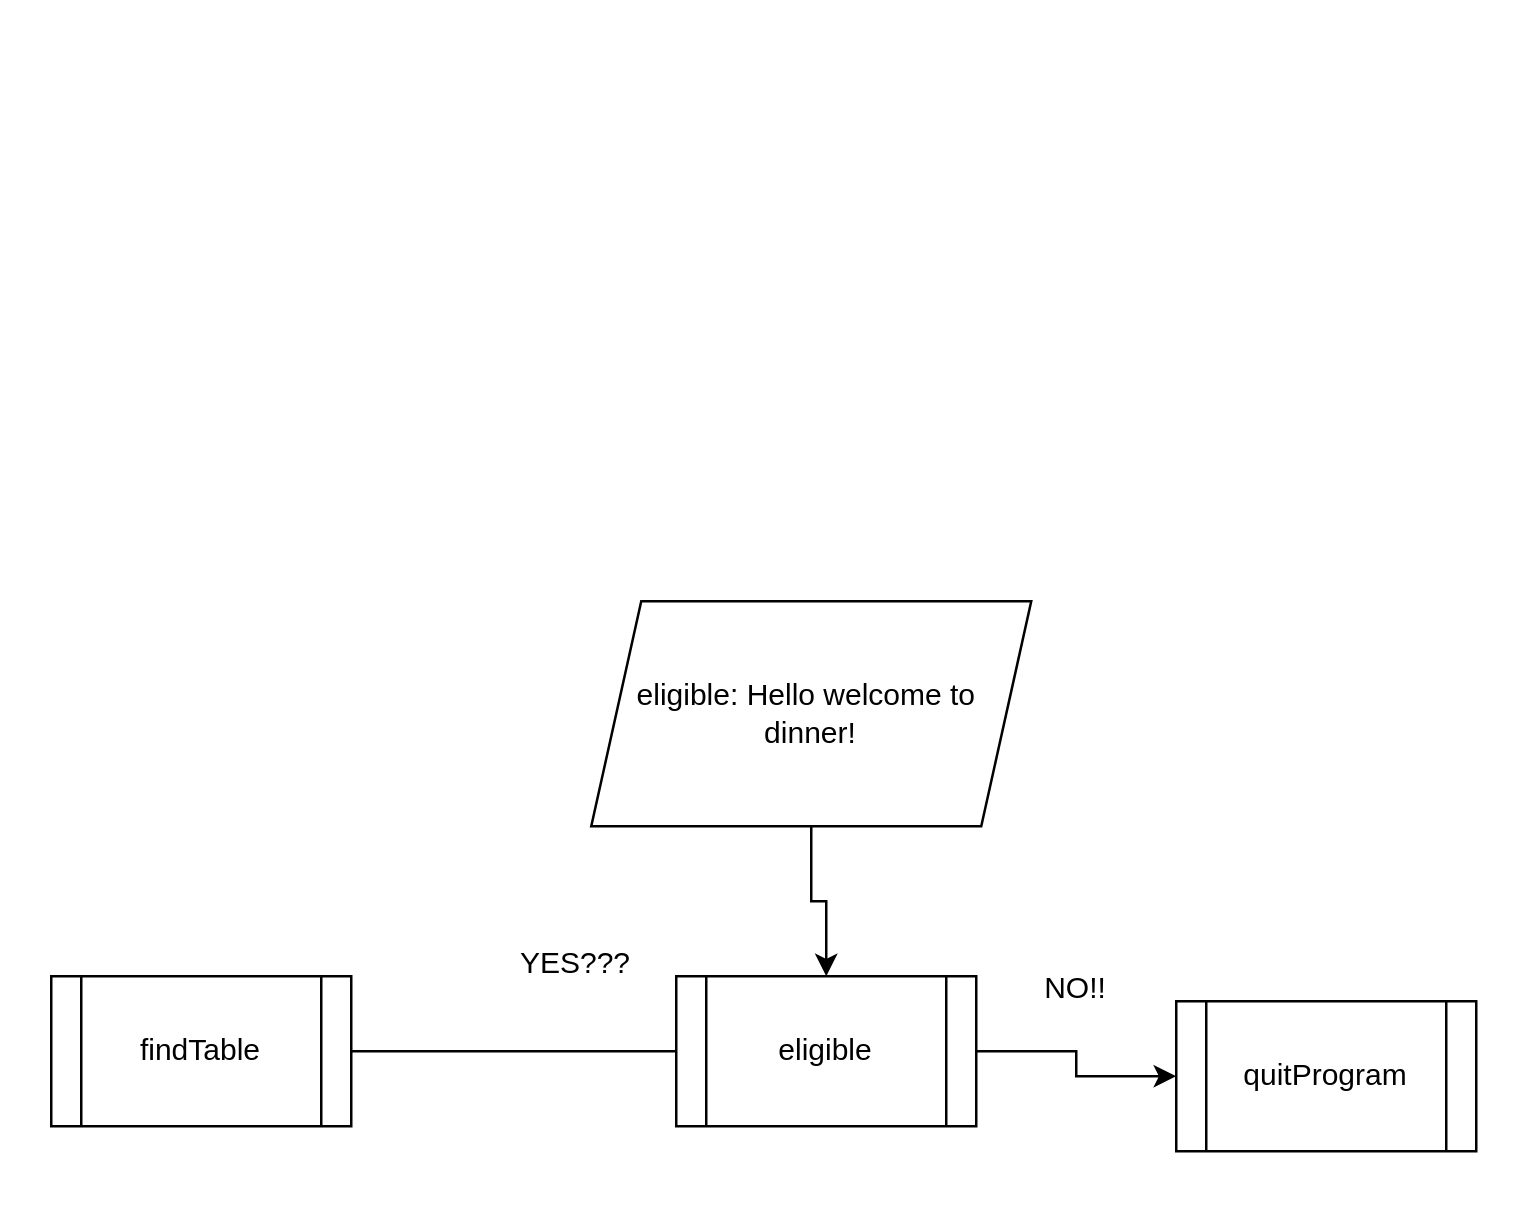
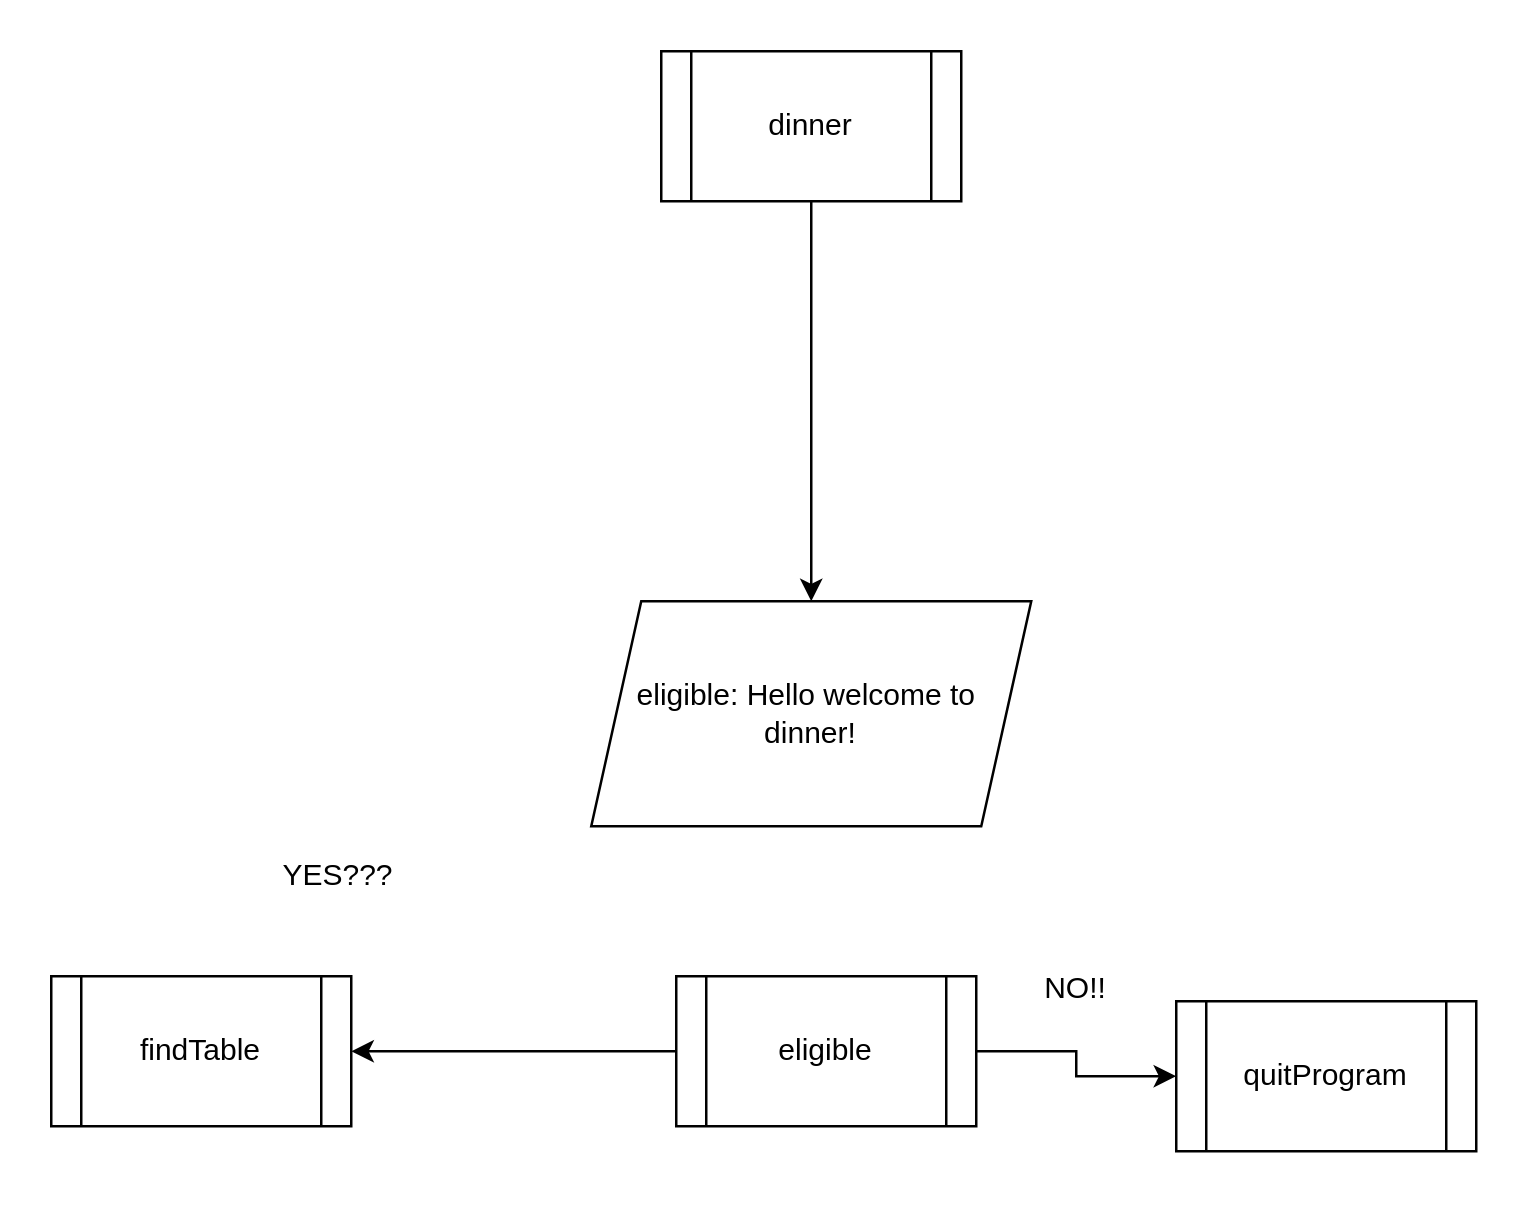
none -> (811, 126)
none -> (811, 393)
(811, 900) -> none
(576, 964) -> (339, 876)
(362, 1051) -> (369, 1051)
